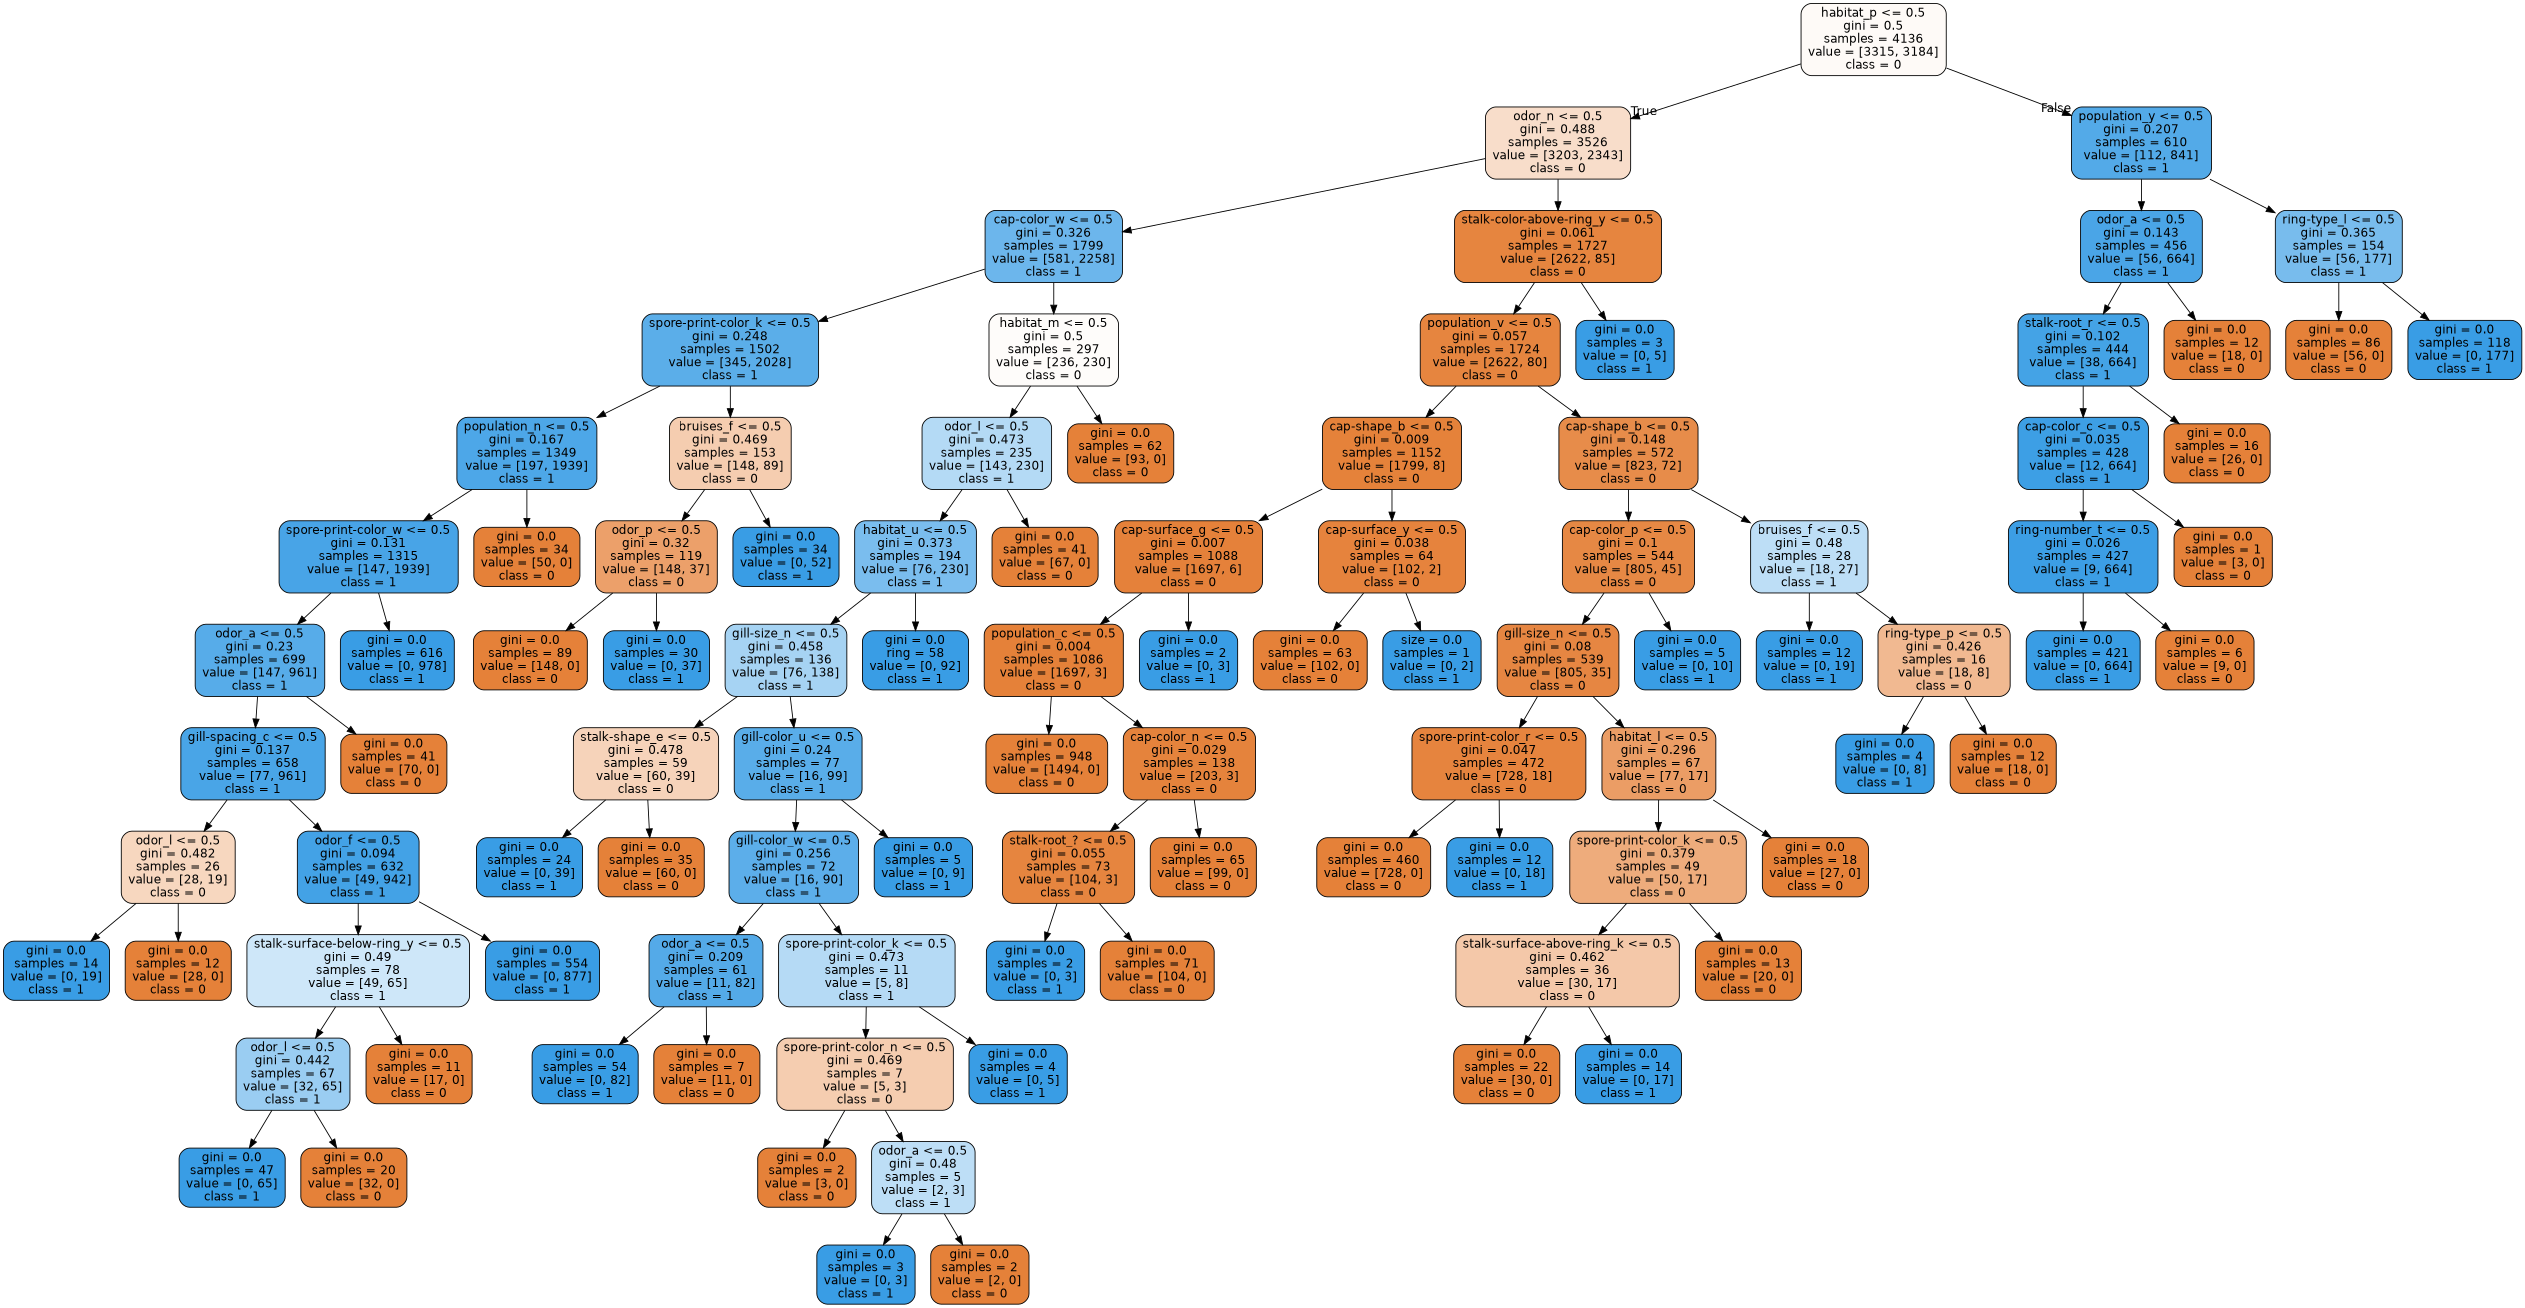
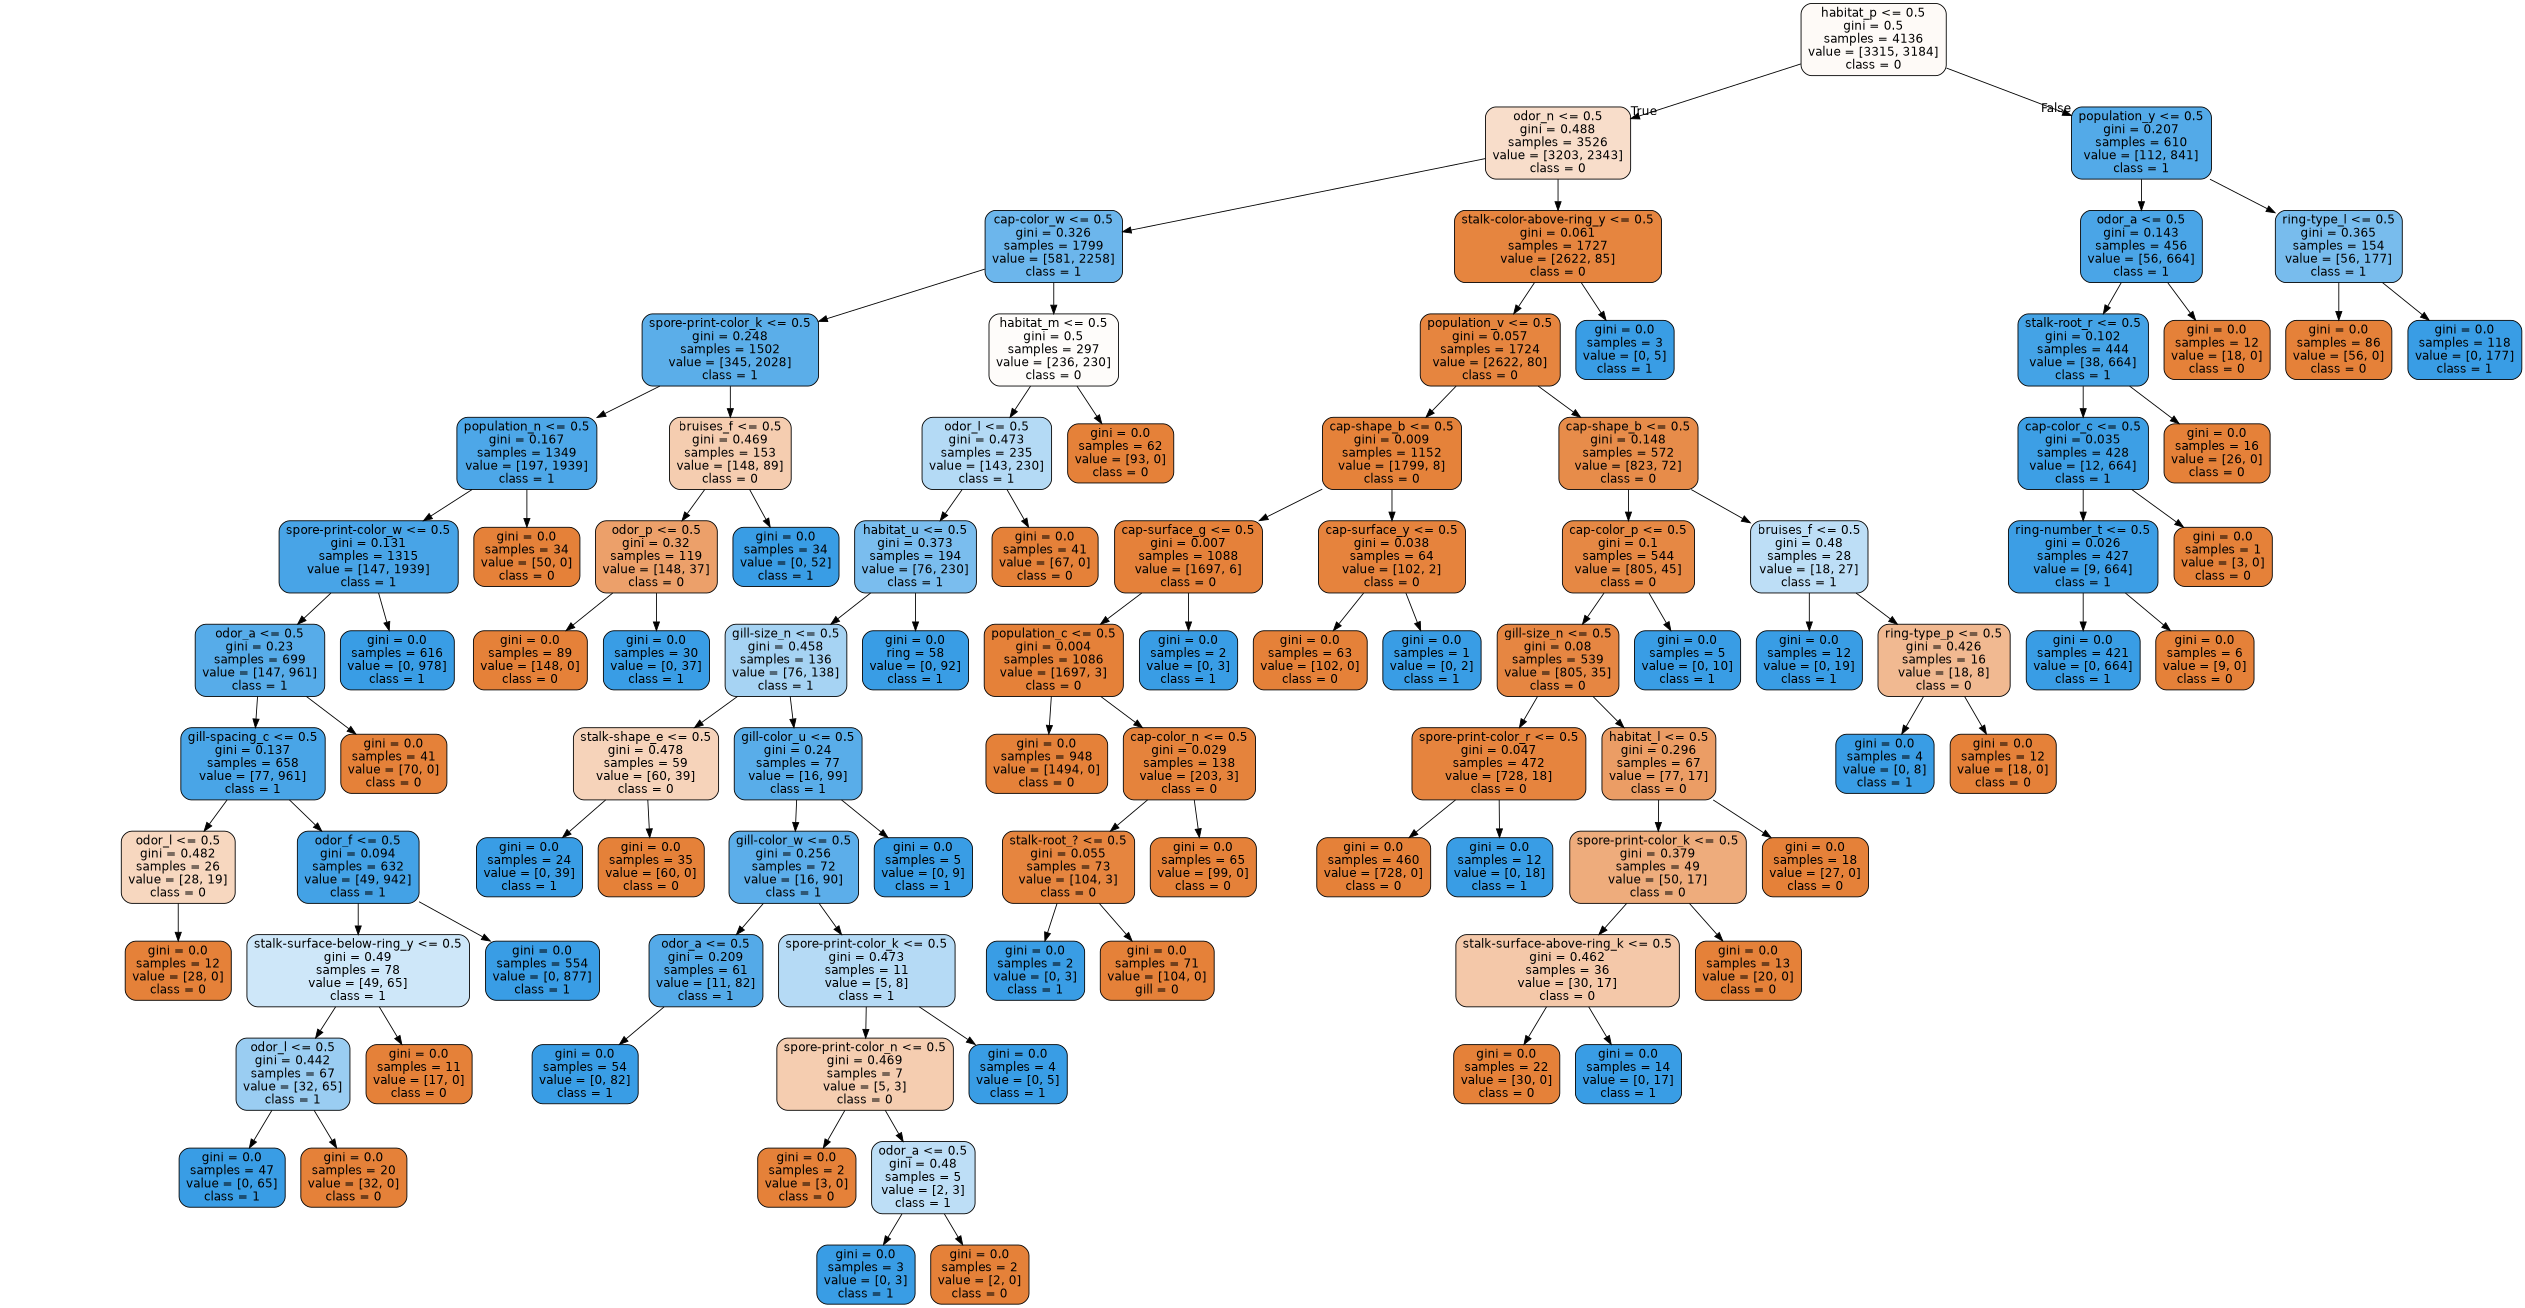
(1432, 660) -> (1432, 660)
(57, 971) -> none
(1157, 971) -> (1157, 971)
(707, 1074) -> none
